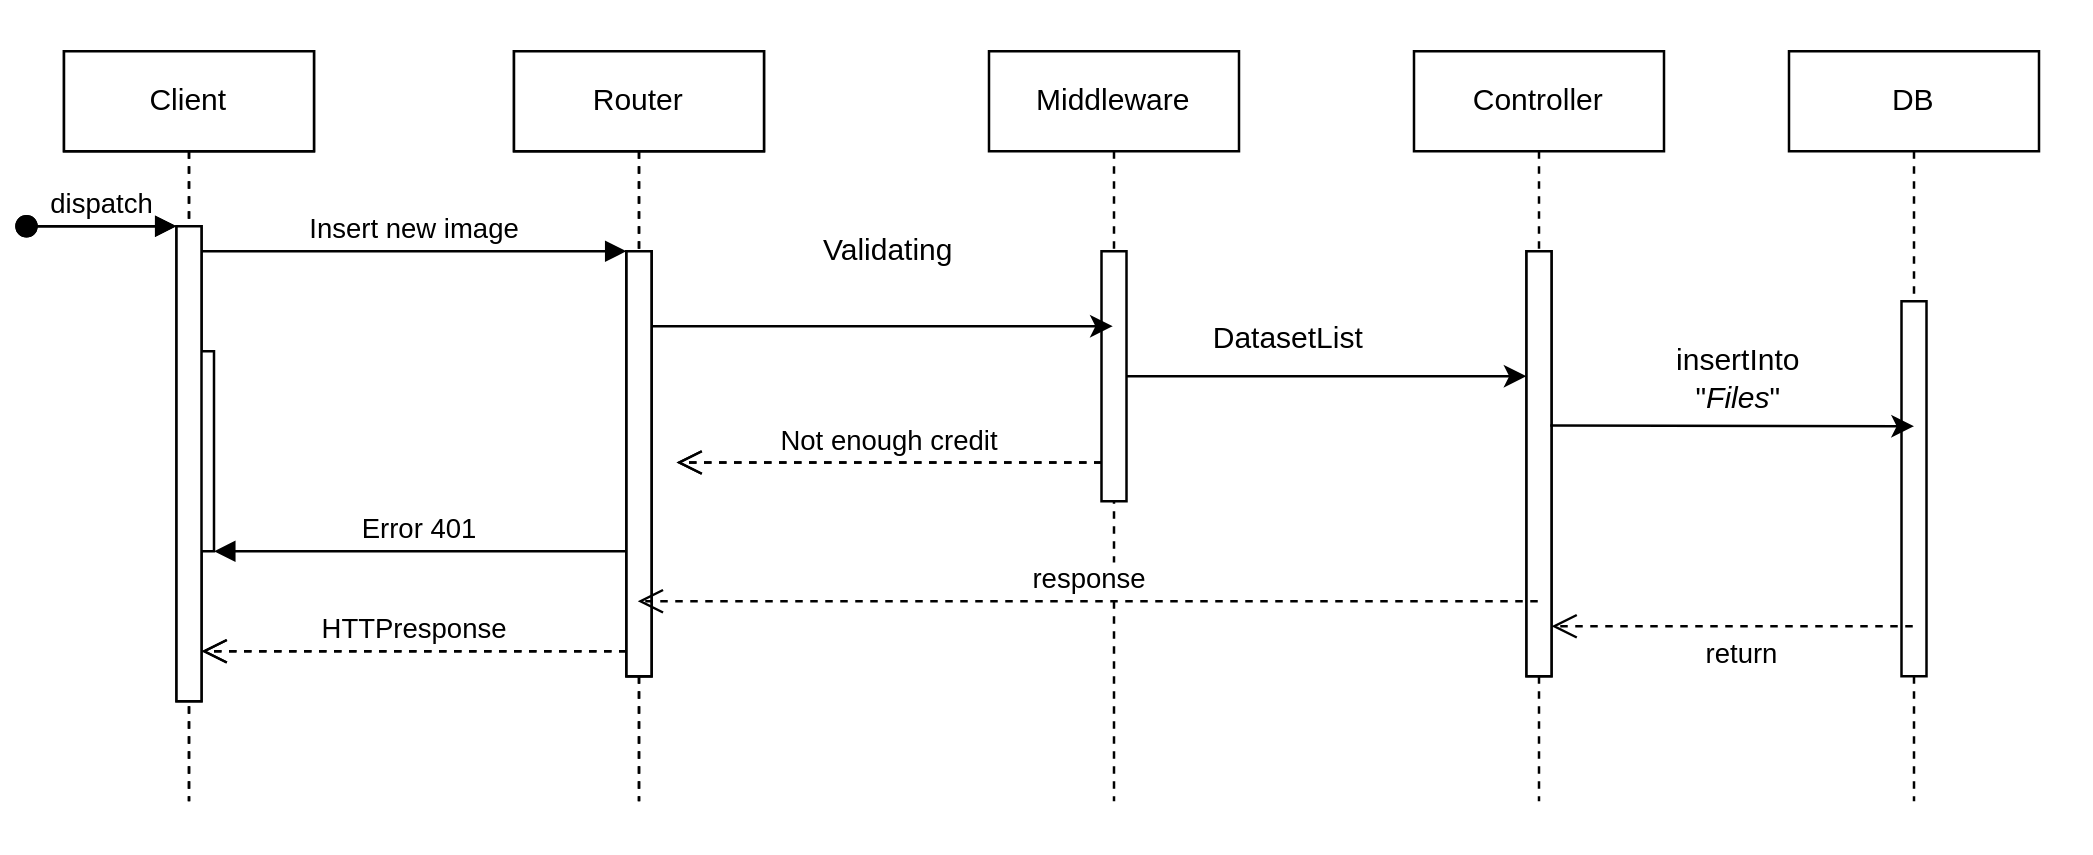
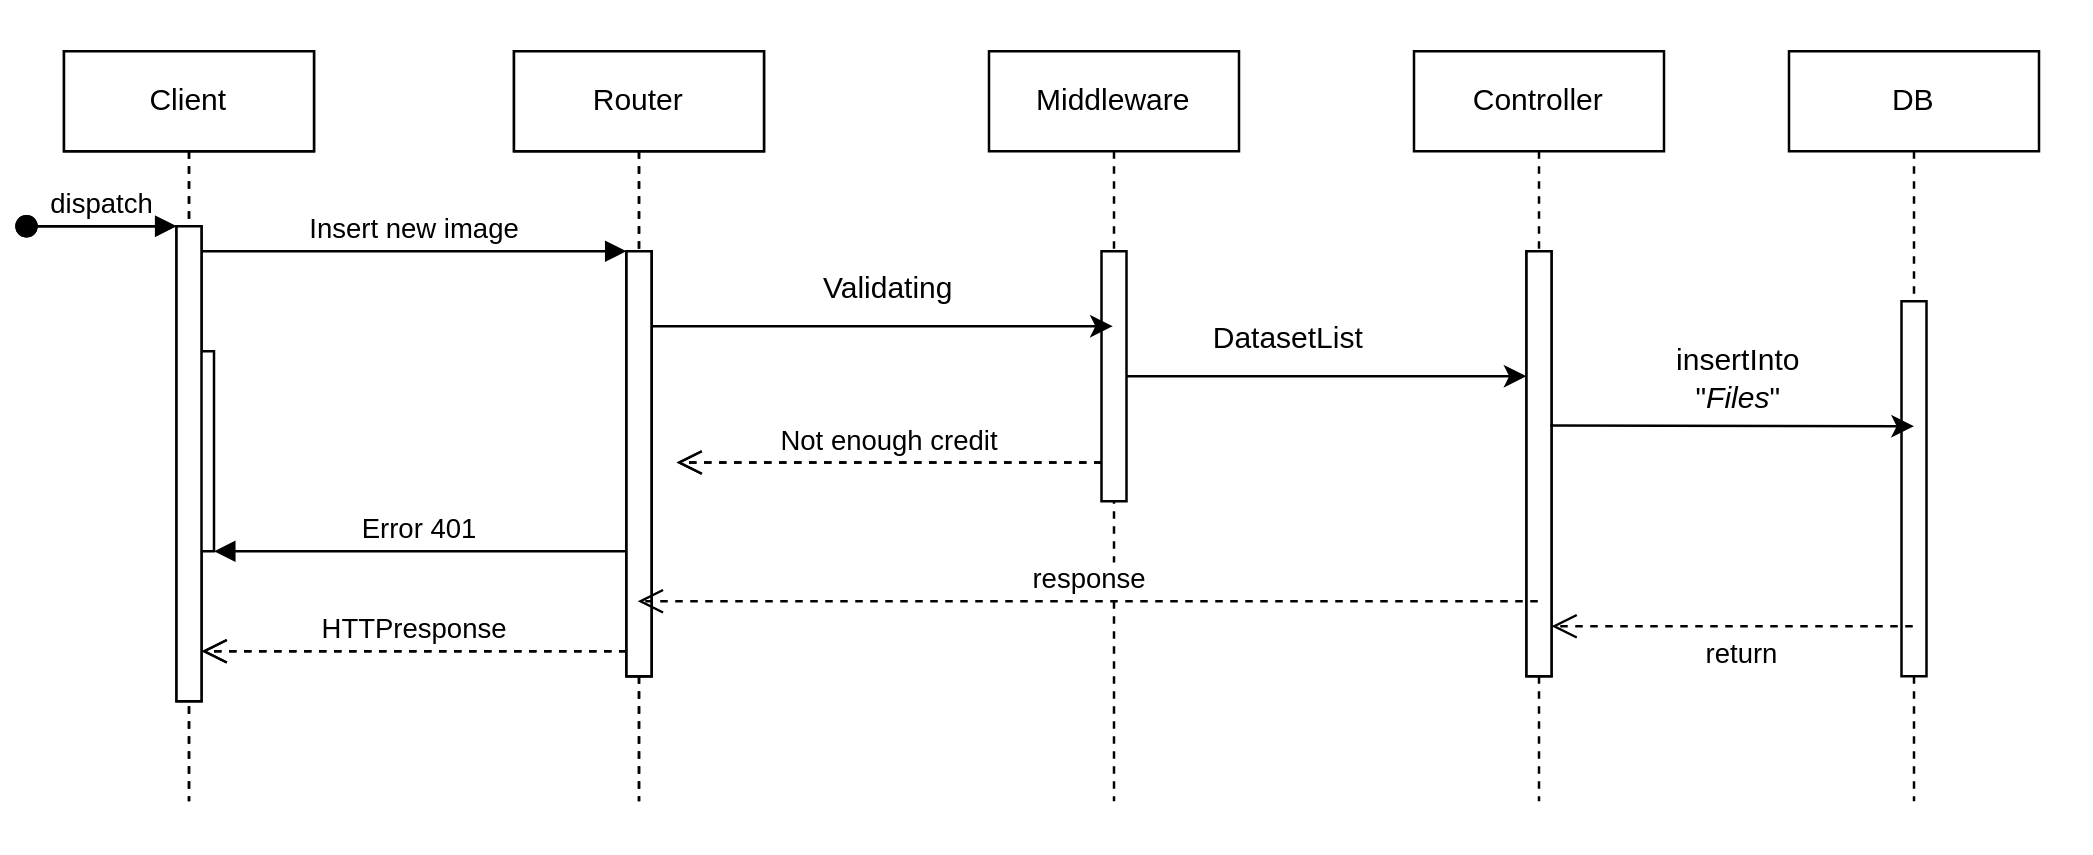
(889, 251) -> (889, 289)
